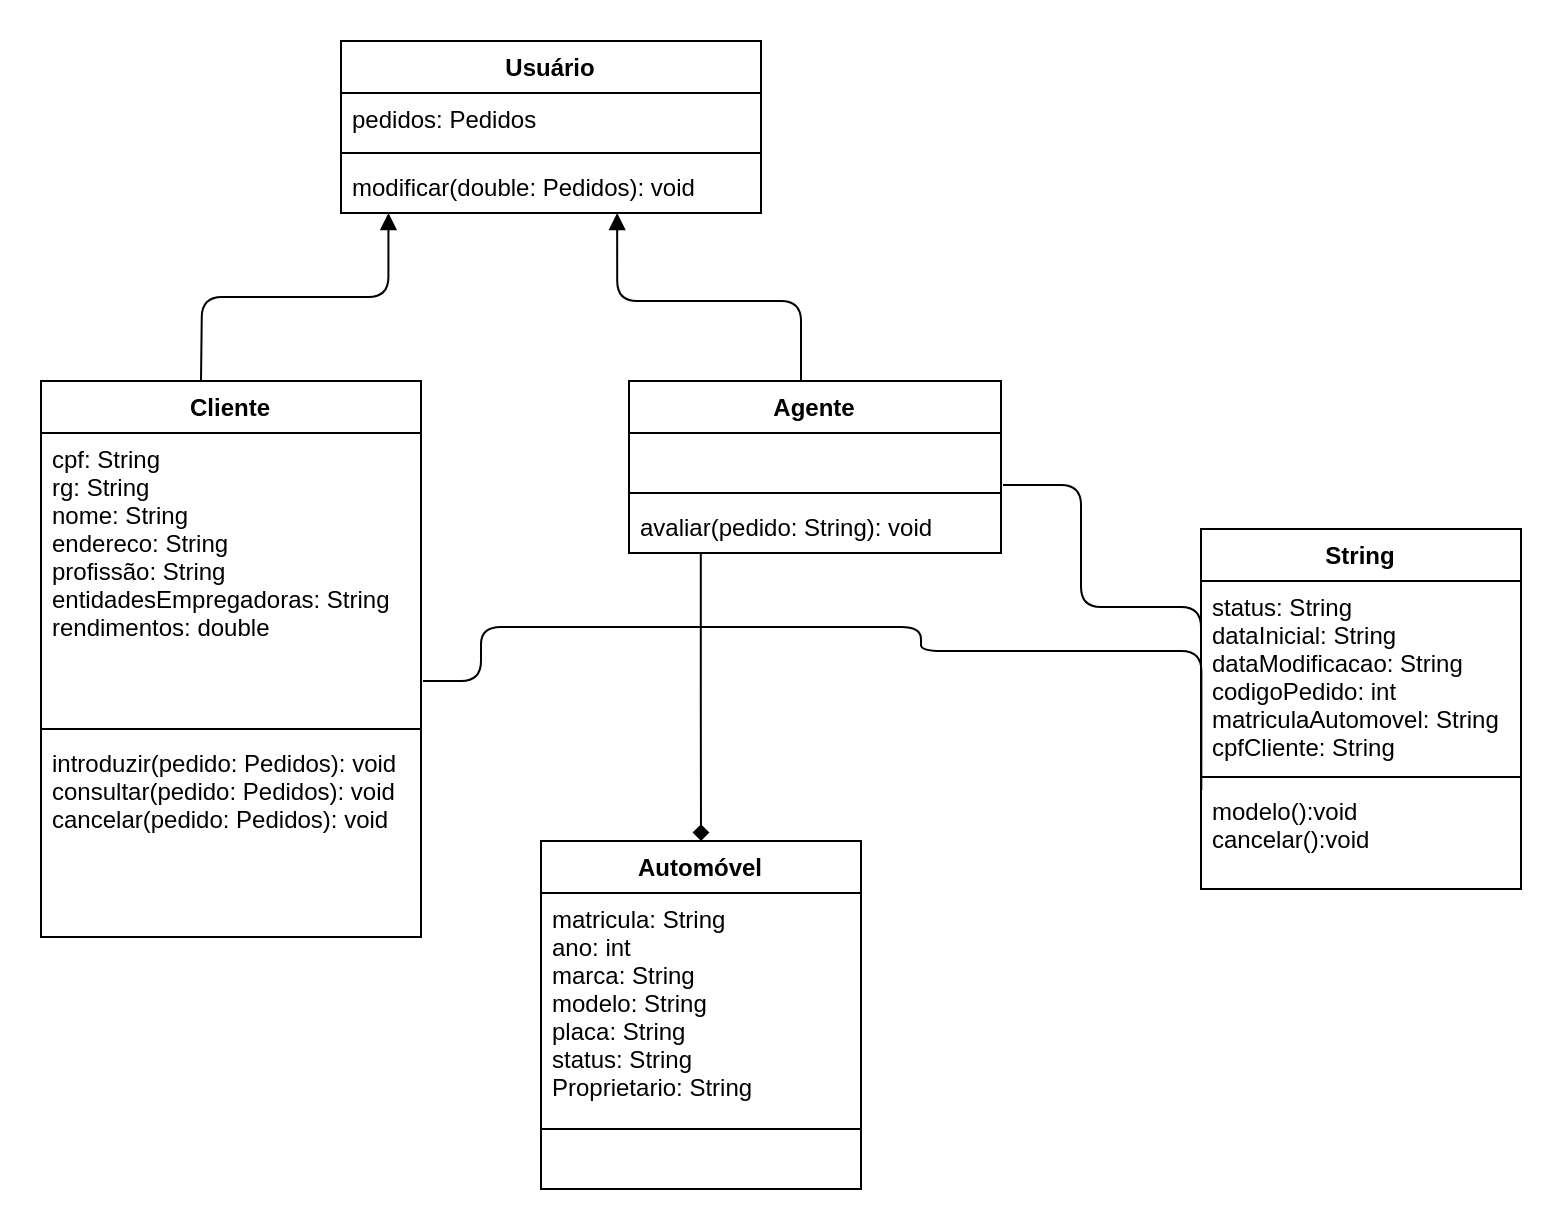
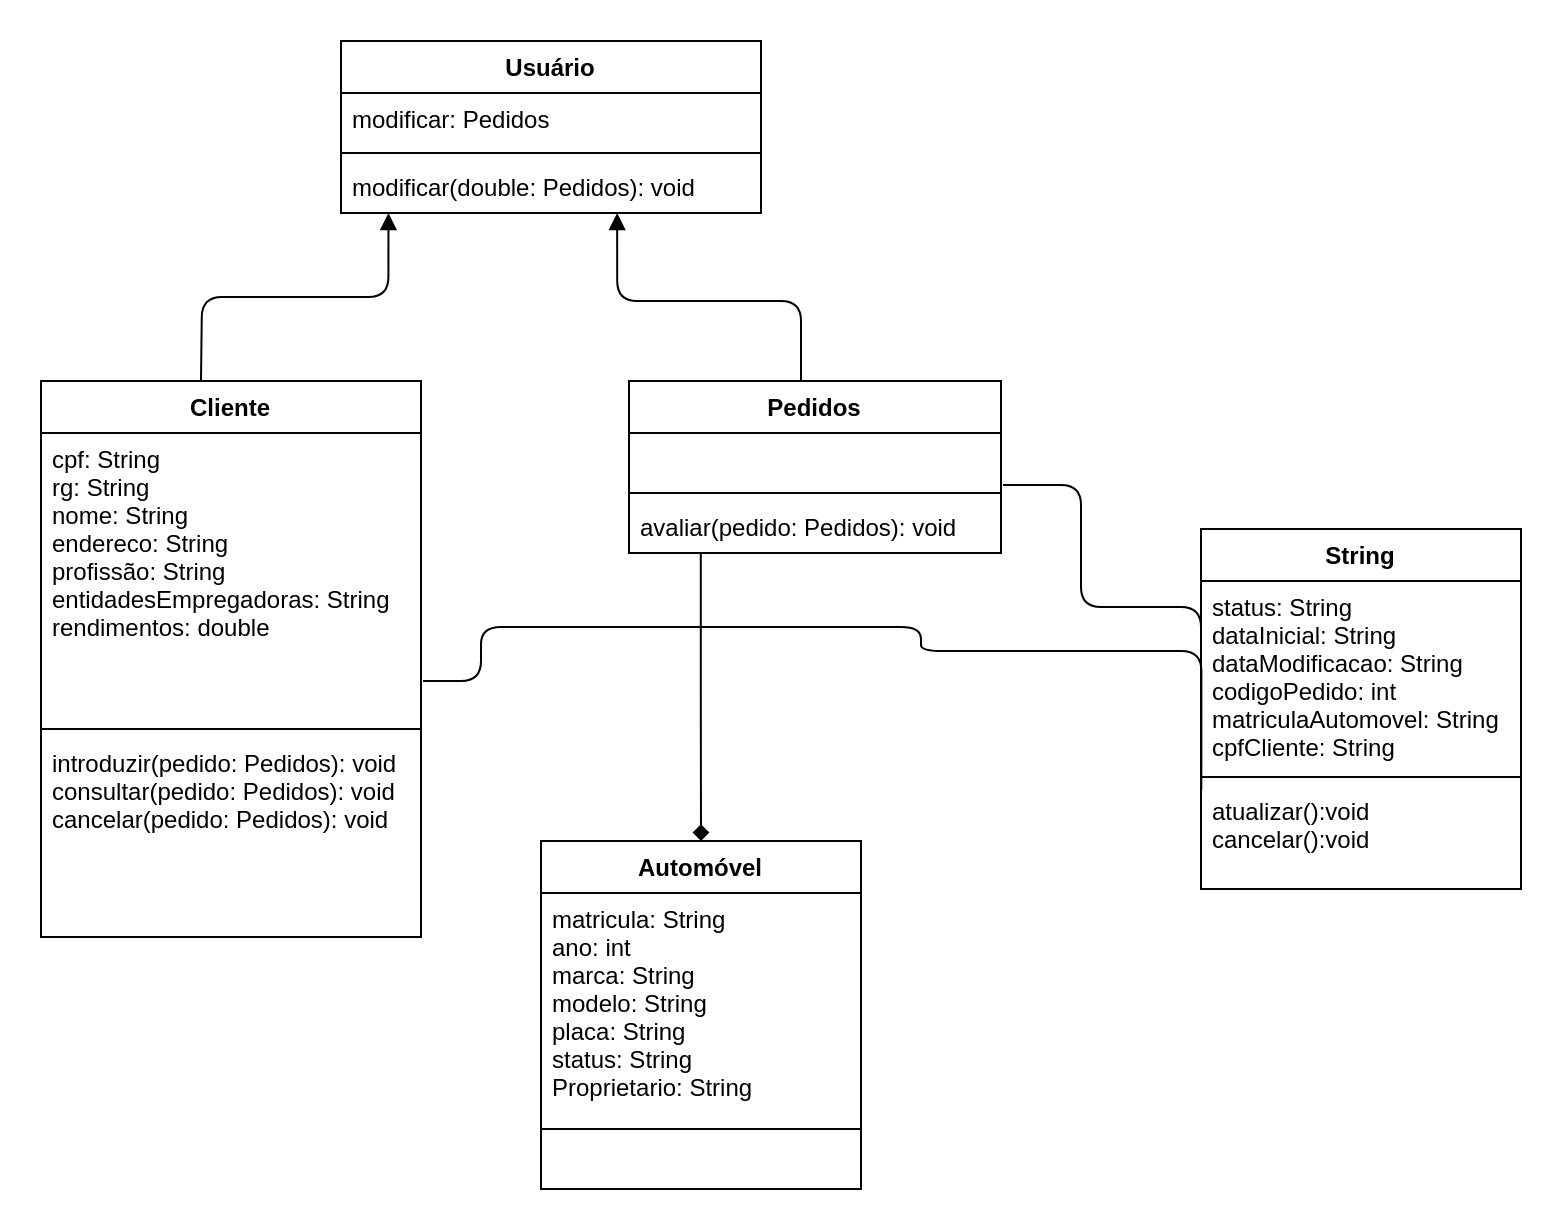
(447, 120) -> (457, 120)
(814, 408) -> (814, 408)
(807, 528) -> (814, 528)
(1290, 812) -> (1307, 812)
